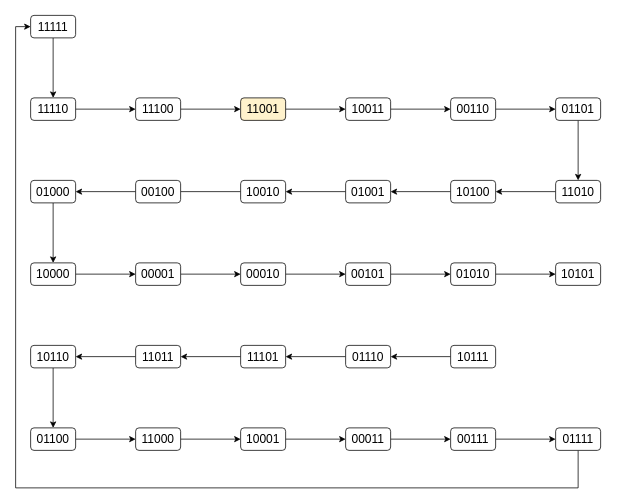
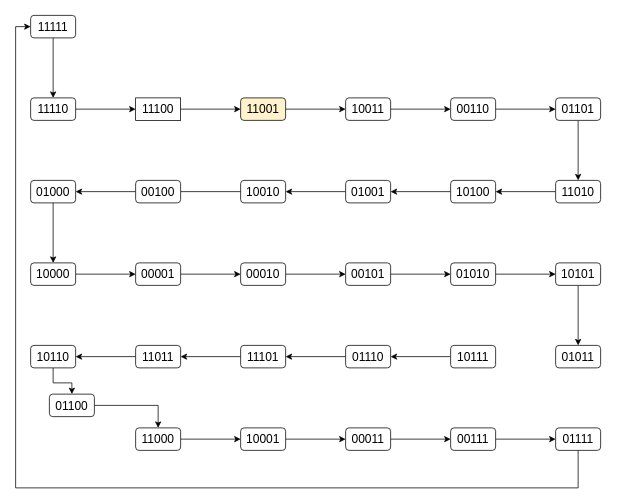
(158, 109) -> (158, 109)
none -> (578, 339)
none -> (578, 357)
(53, 439) -> (72, 405)
